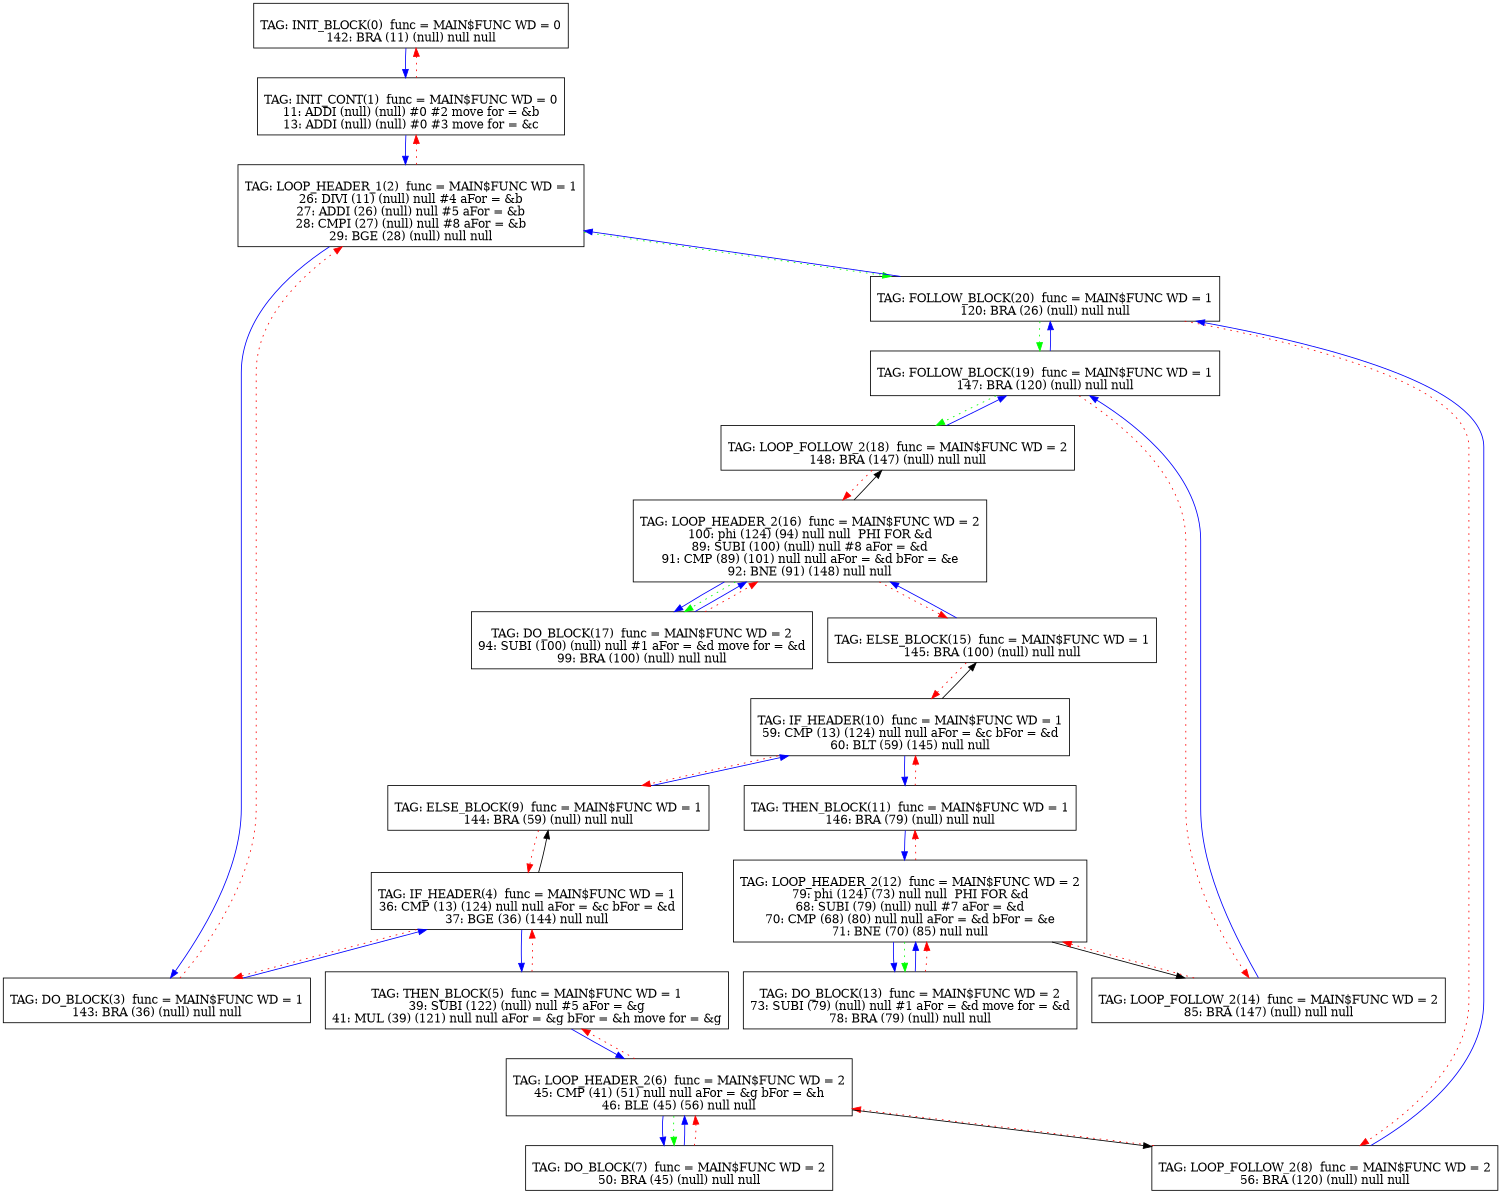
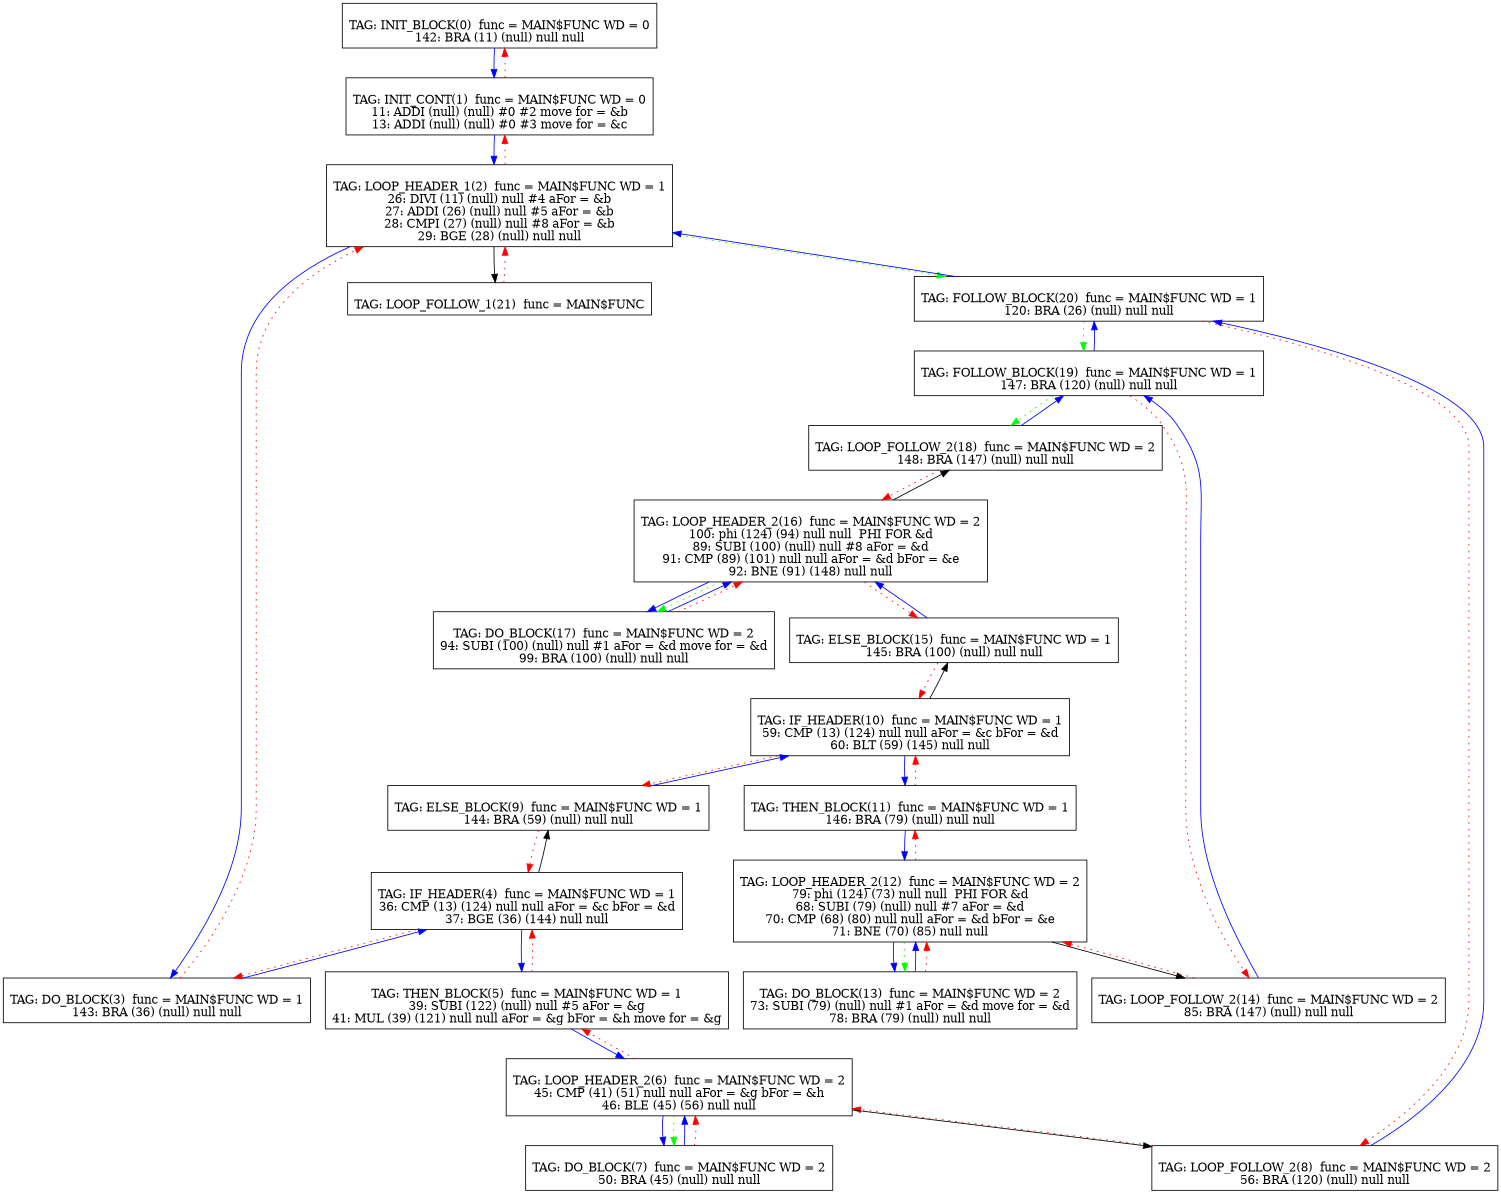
none -> (500, 299)
